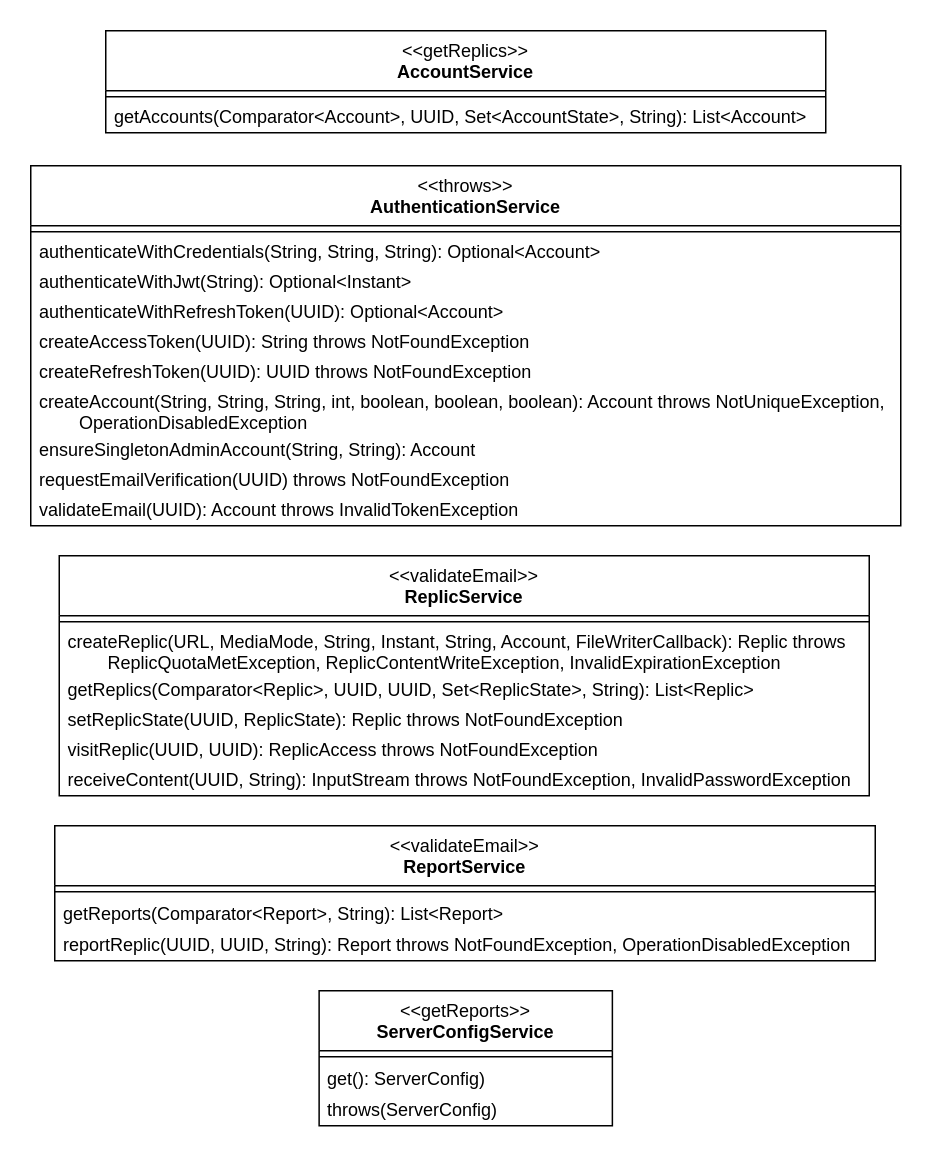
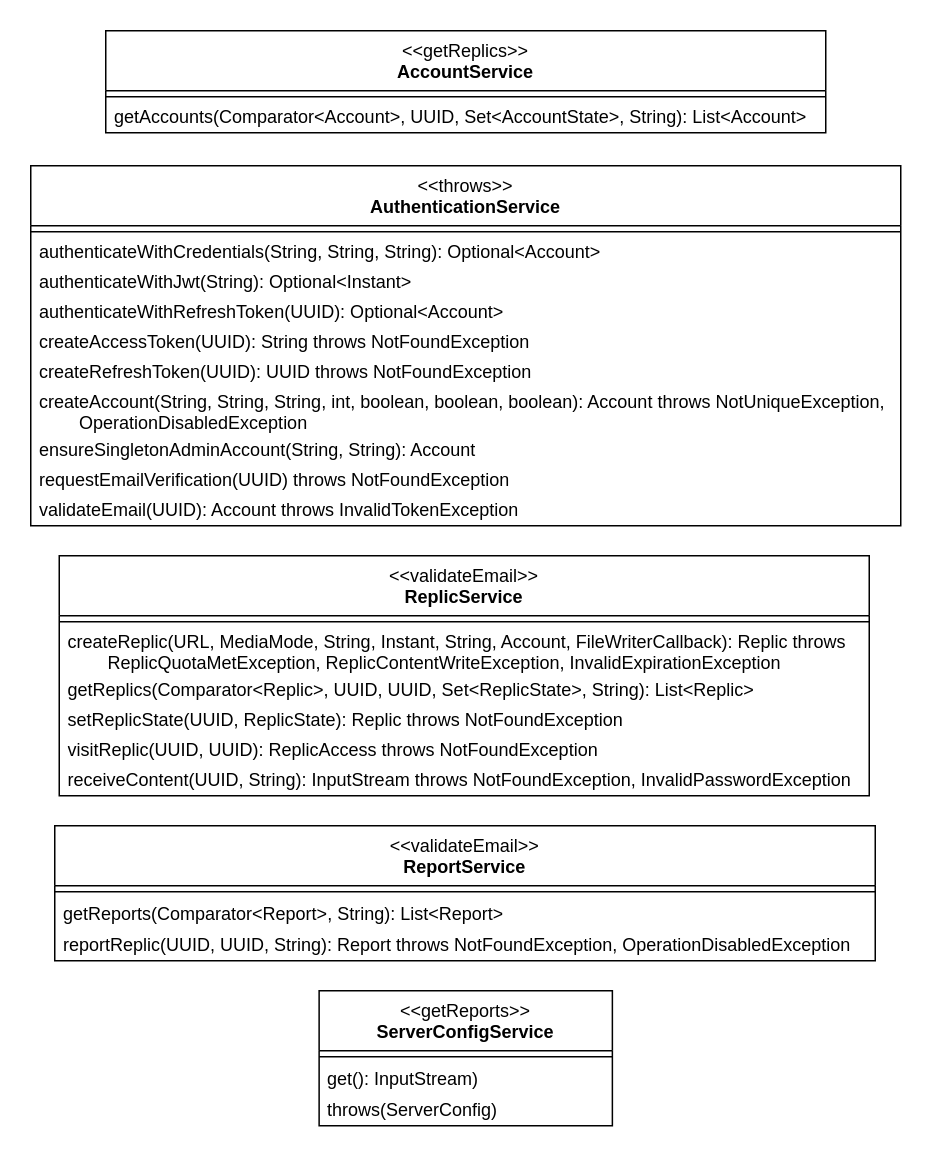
(422, 1079) -> (419, 1079)
